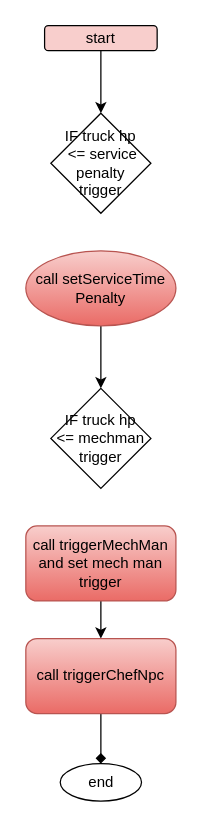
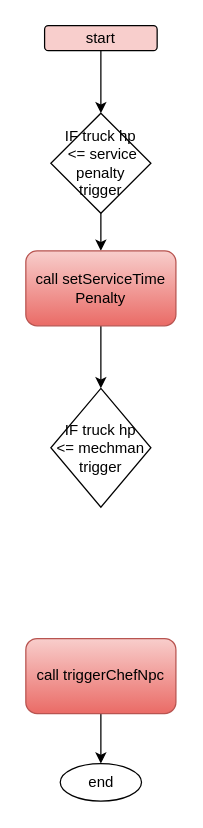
none -> (101, 236)
(101, 288) -> (101, 288)
(101, 438) -> (101, 448)
(101, 563) -> none
(101, 624) -> none
(101, 752) -> (101, 753)
